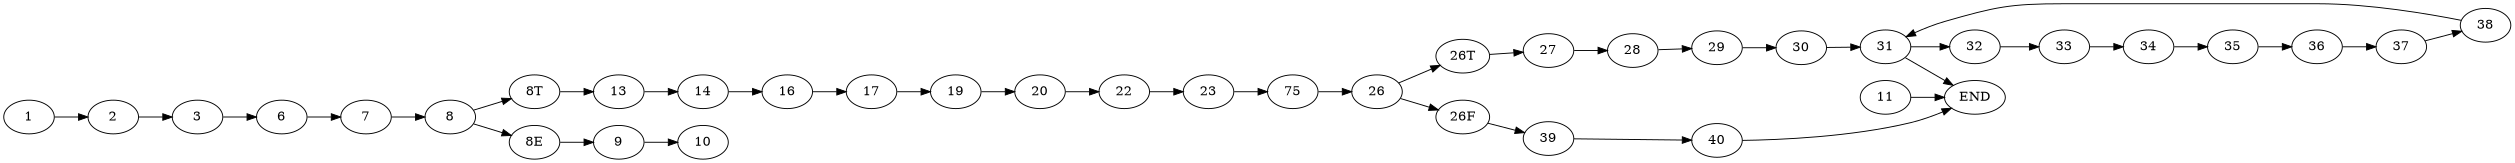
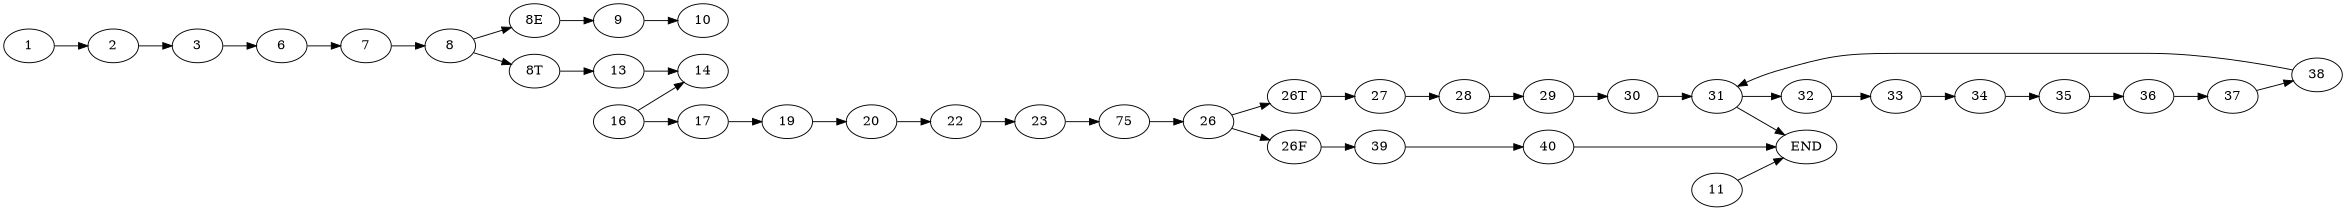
(741, 92) -> (657, 99)
